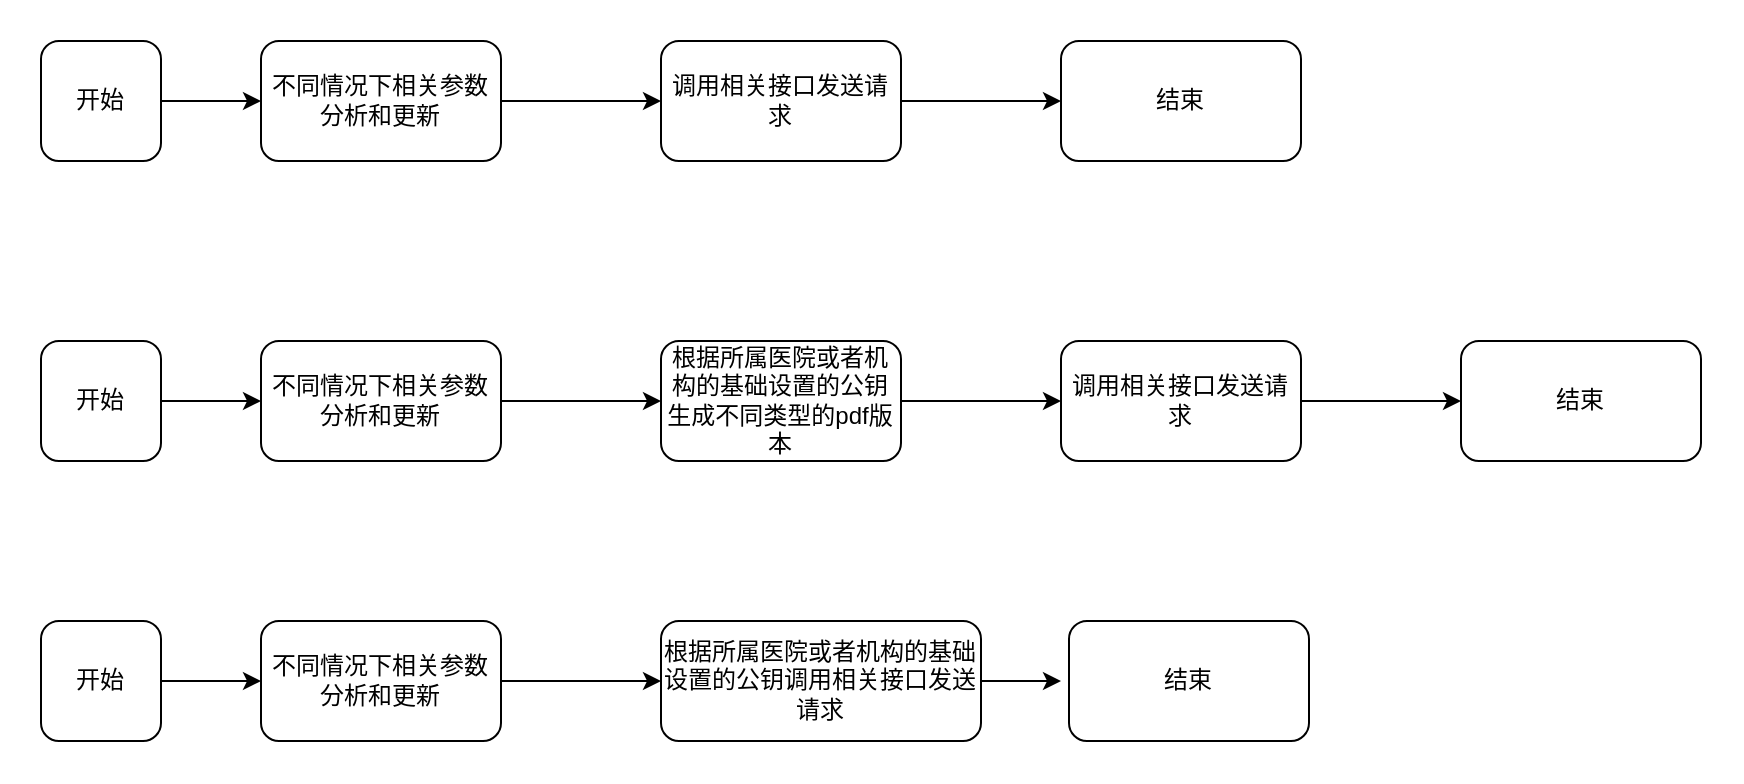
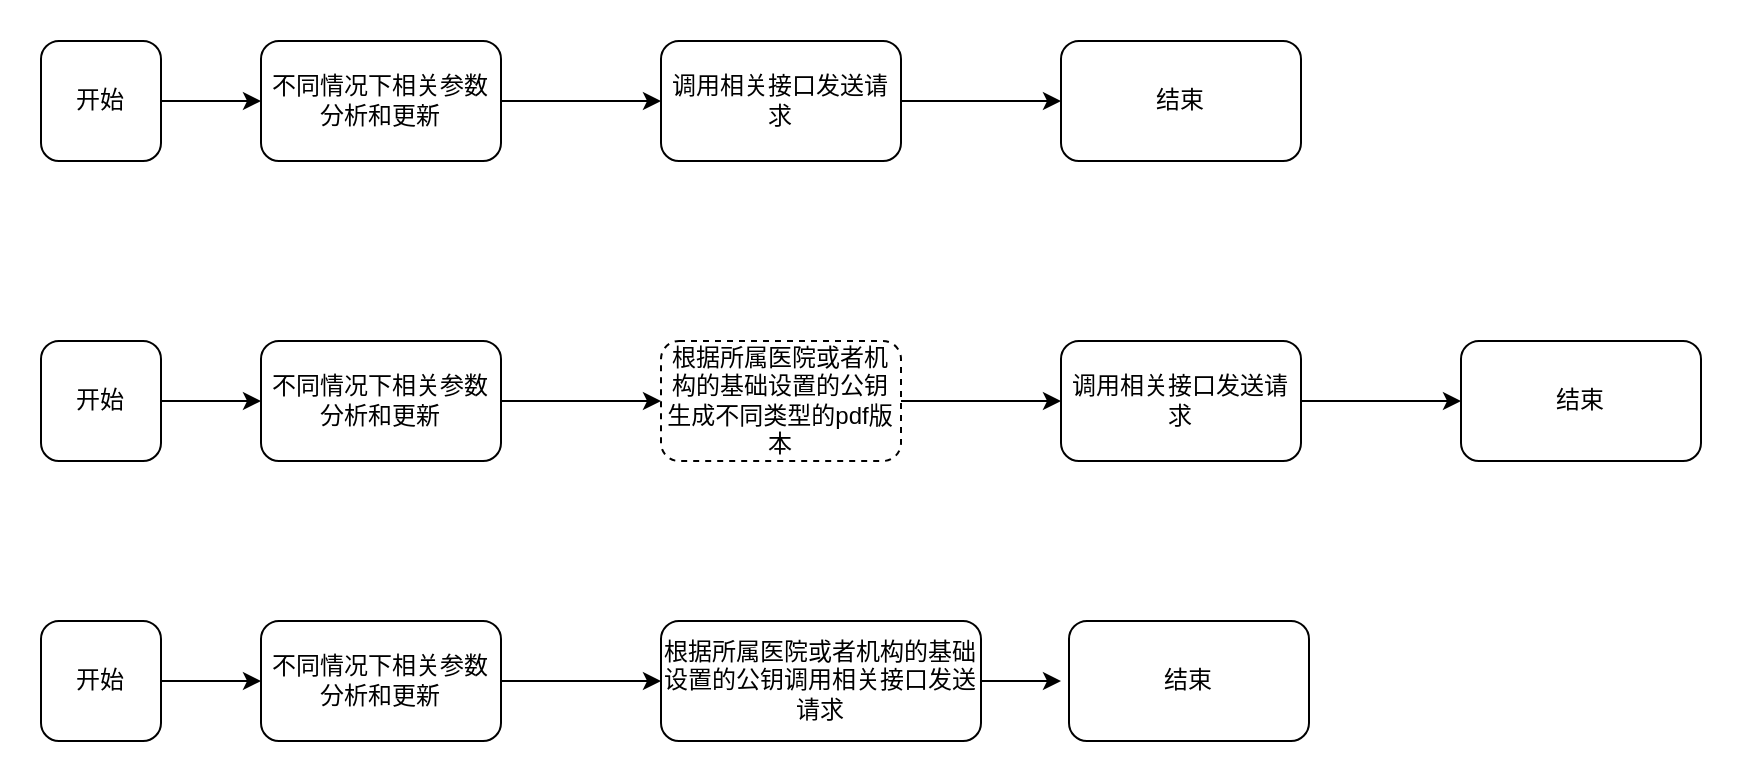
(781, 401) -> (781, 401)
